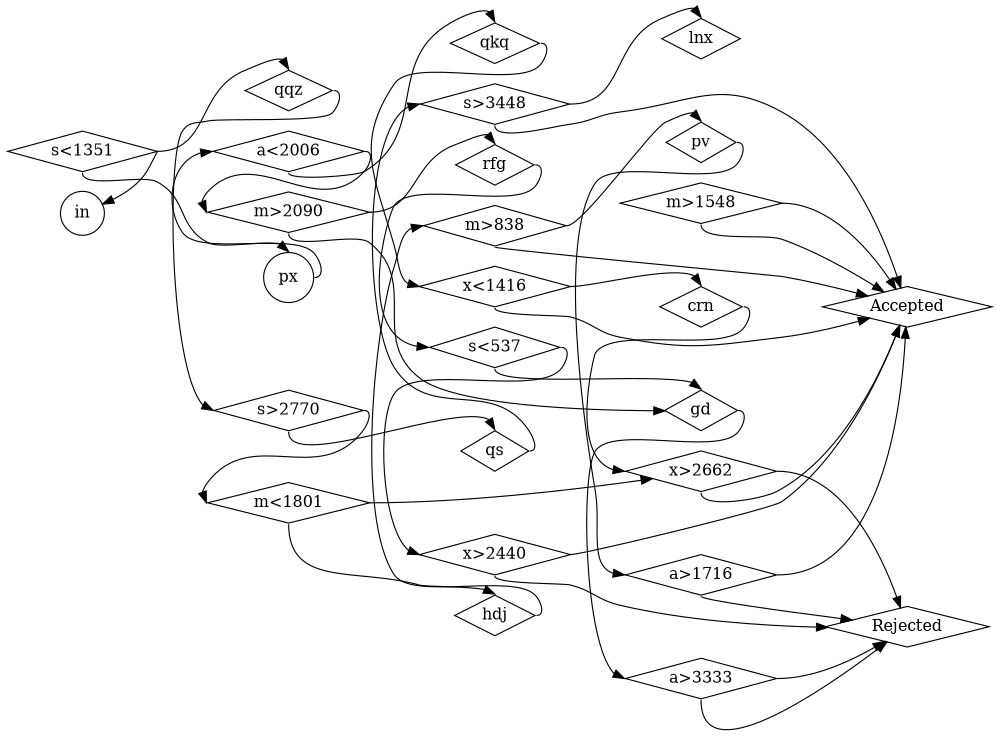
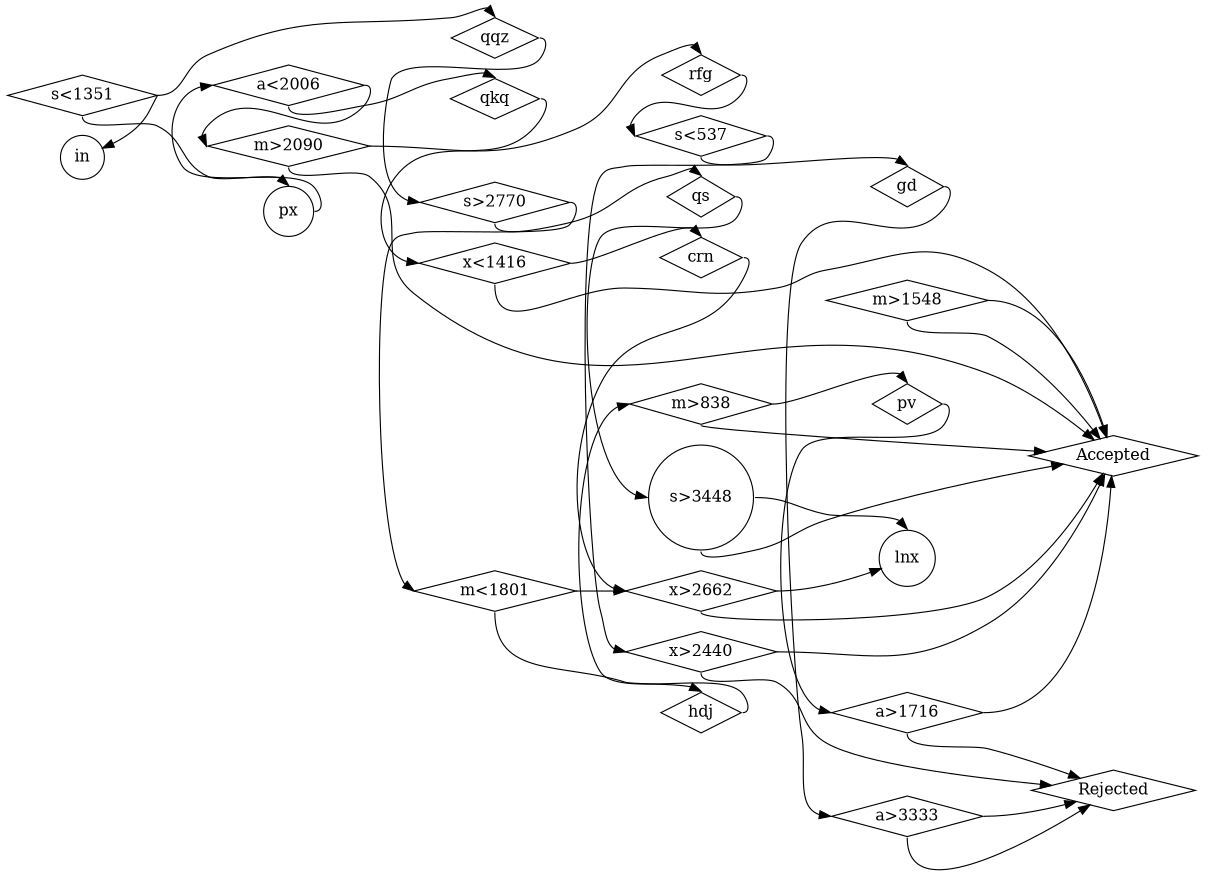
(701, 39) -> (907, 558)
(495, 104) -> (701, 498)
(412, 371) -> (644, 363)
(854, 516) -> (824, 585)
